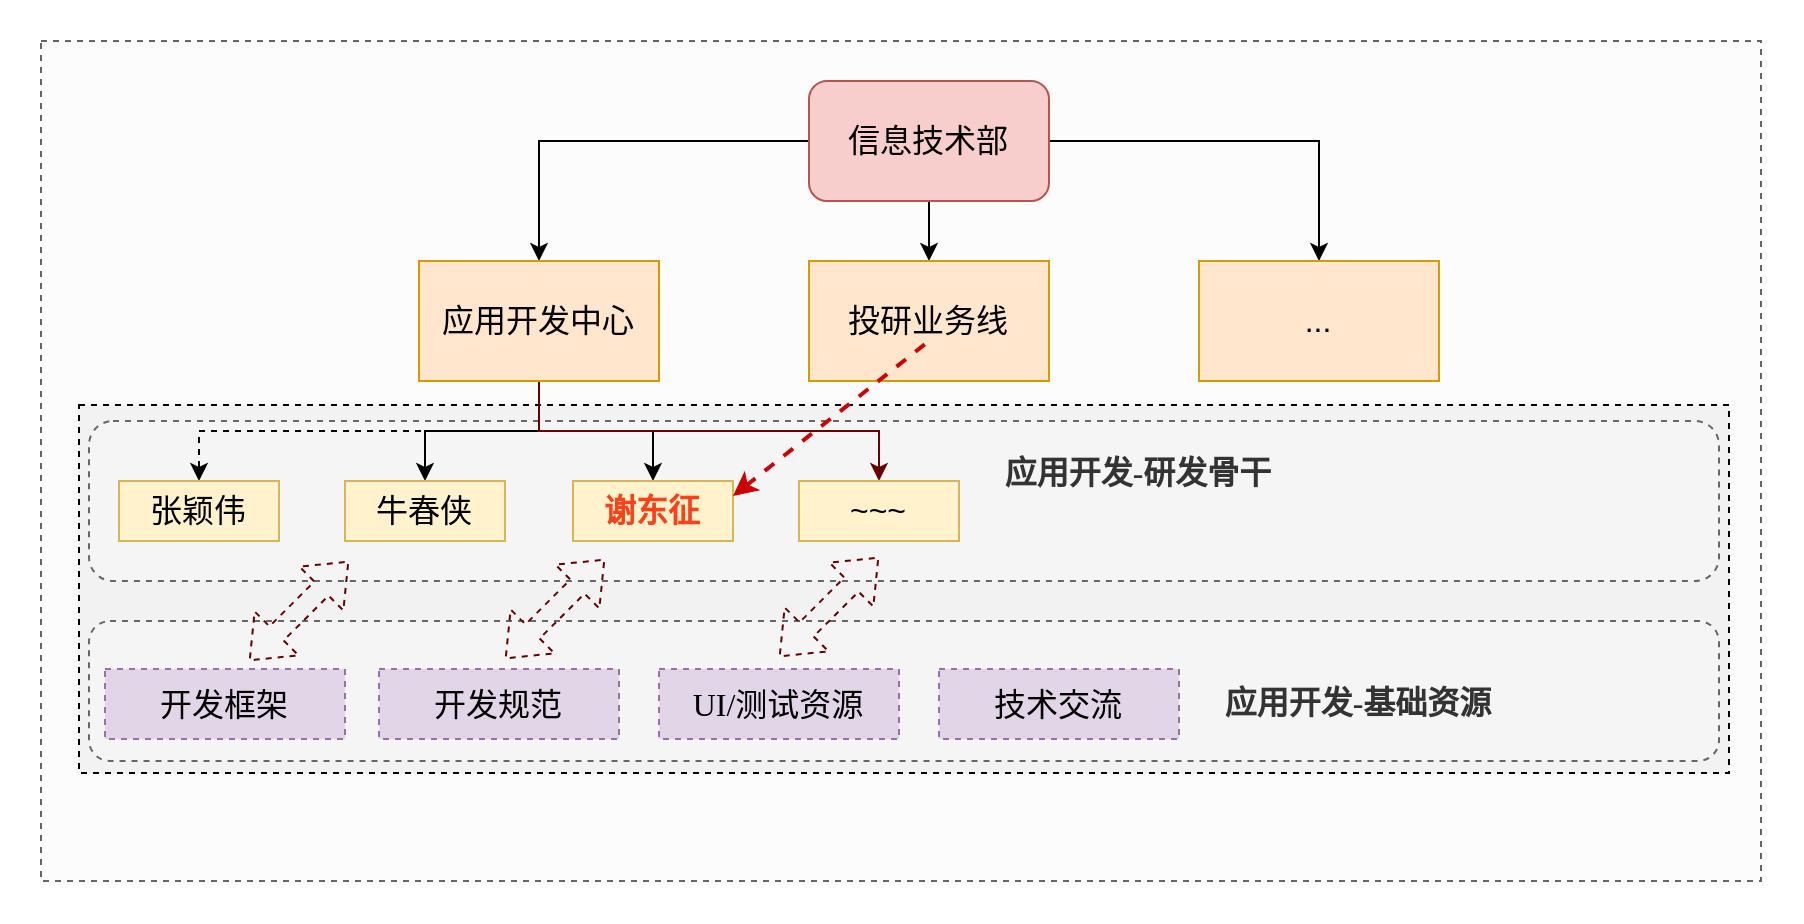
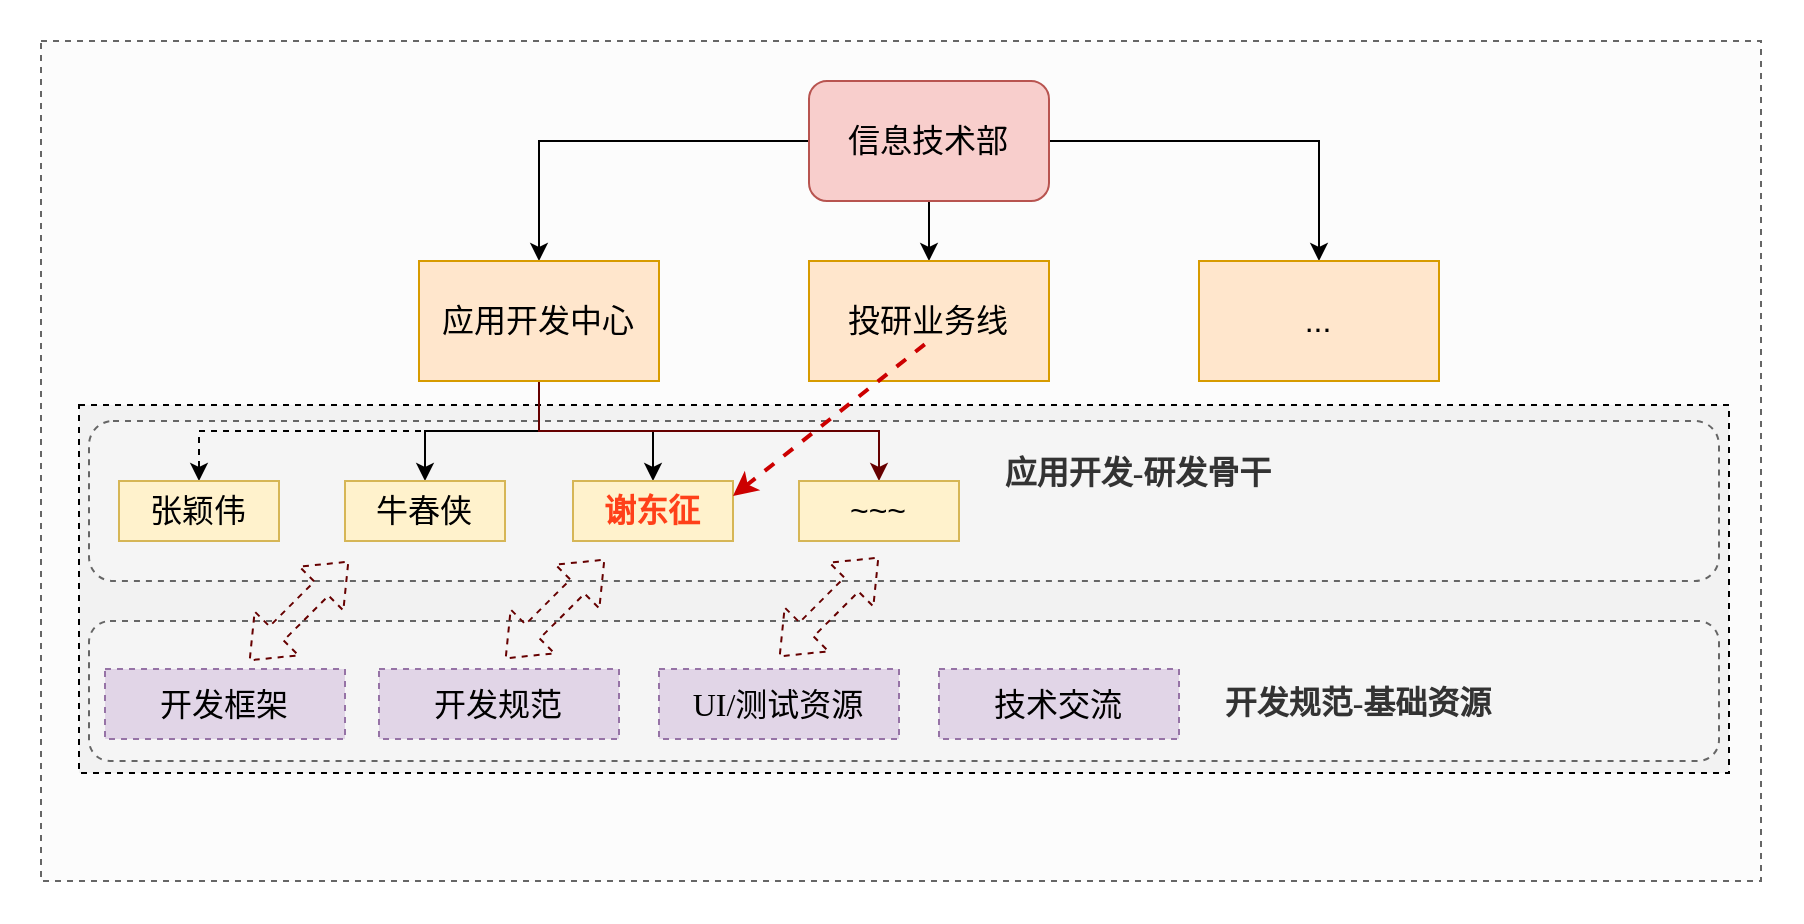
(1359, 703) -> (1359, 703)
